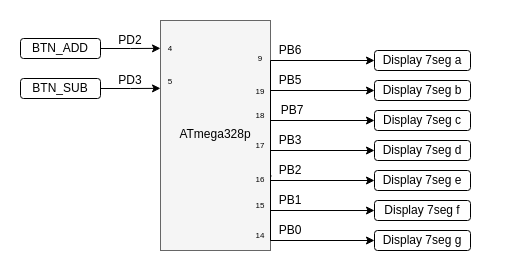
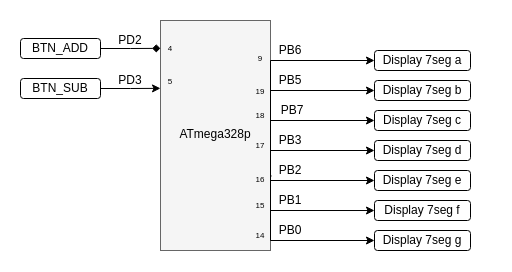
(152, 48) -> (152, 48)
